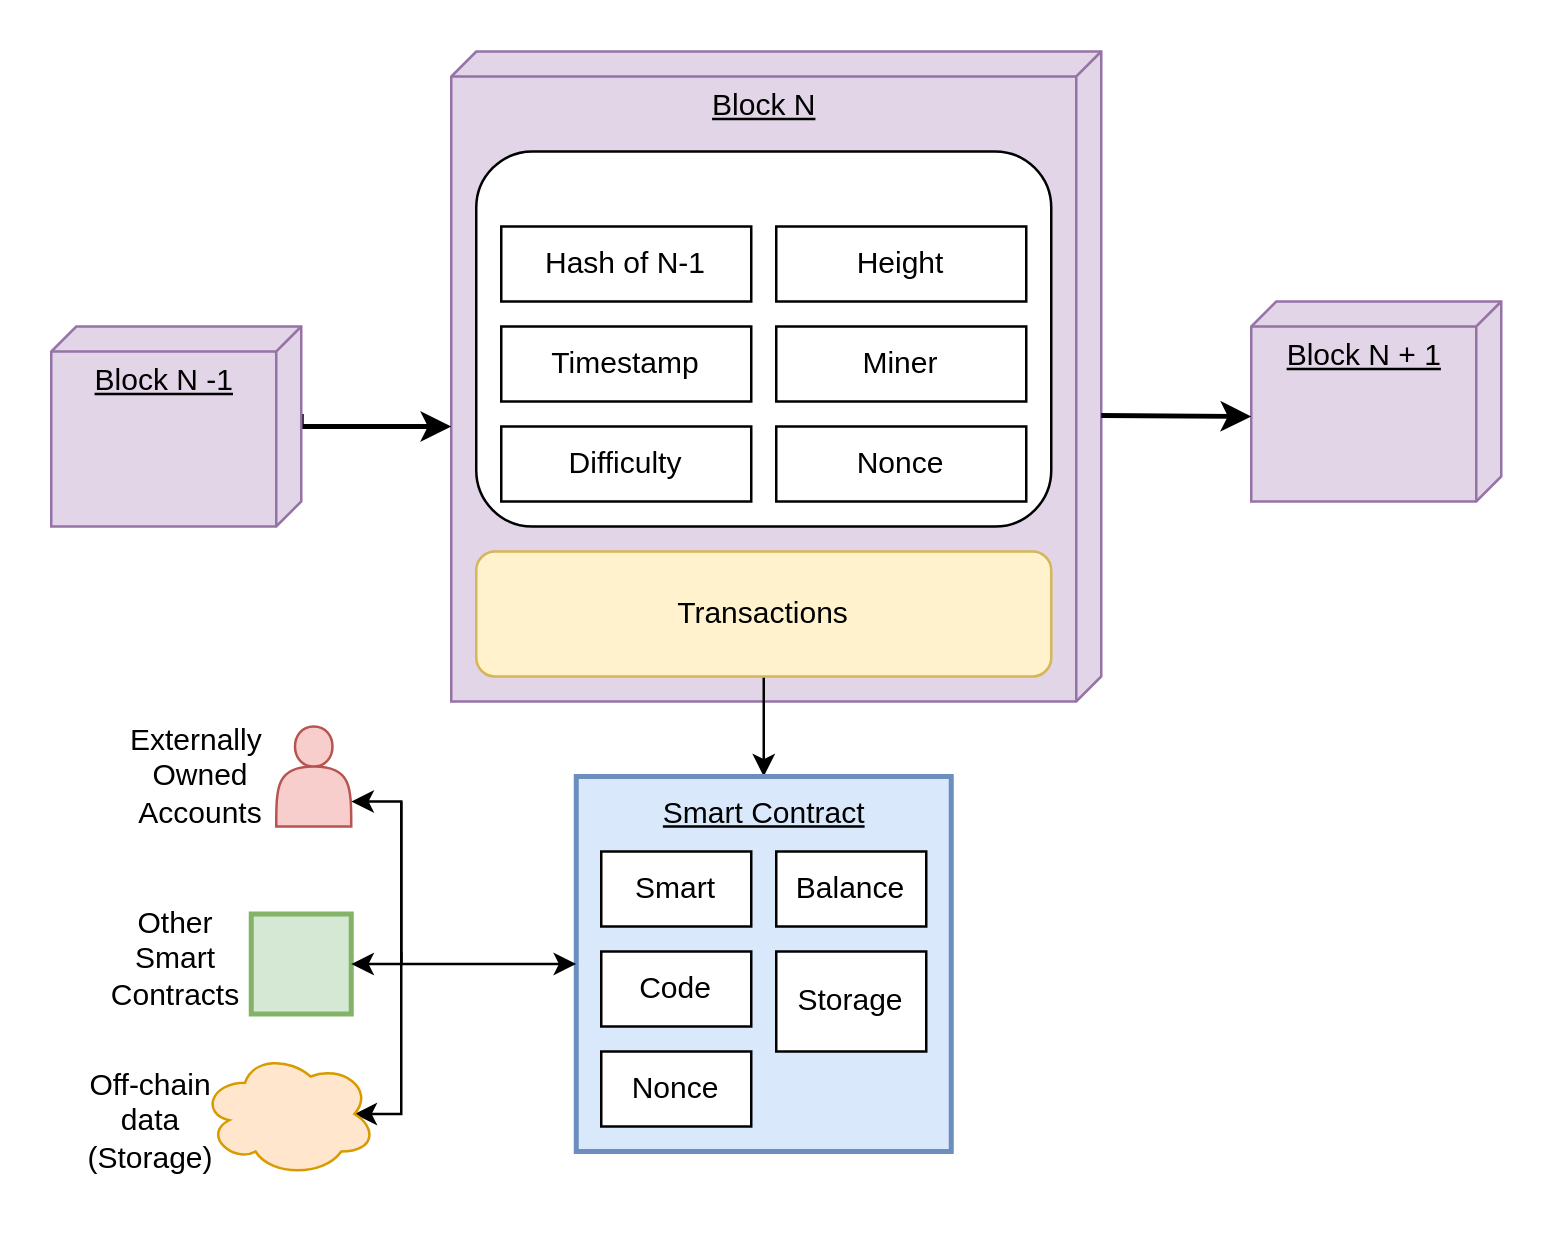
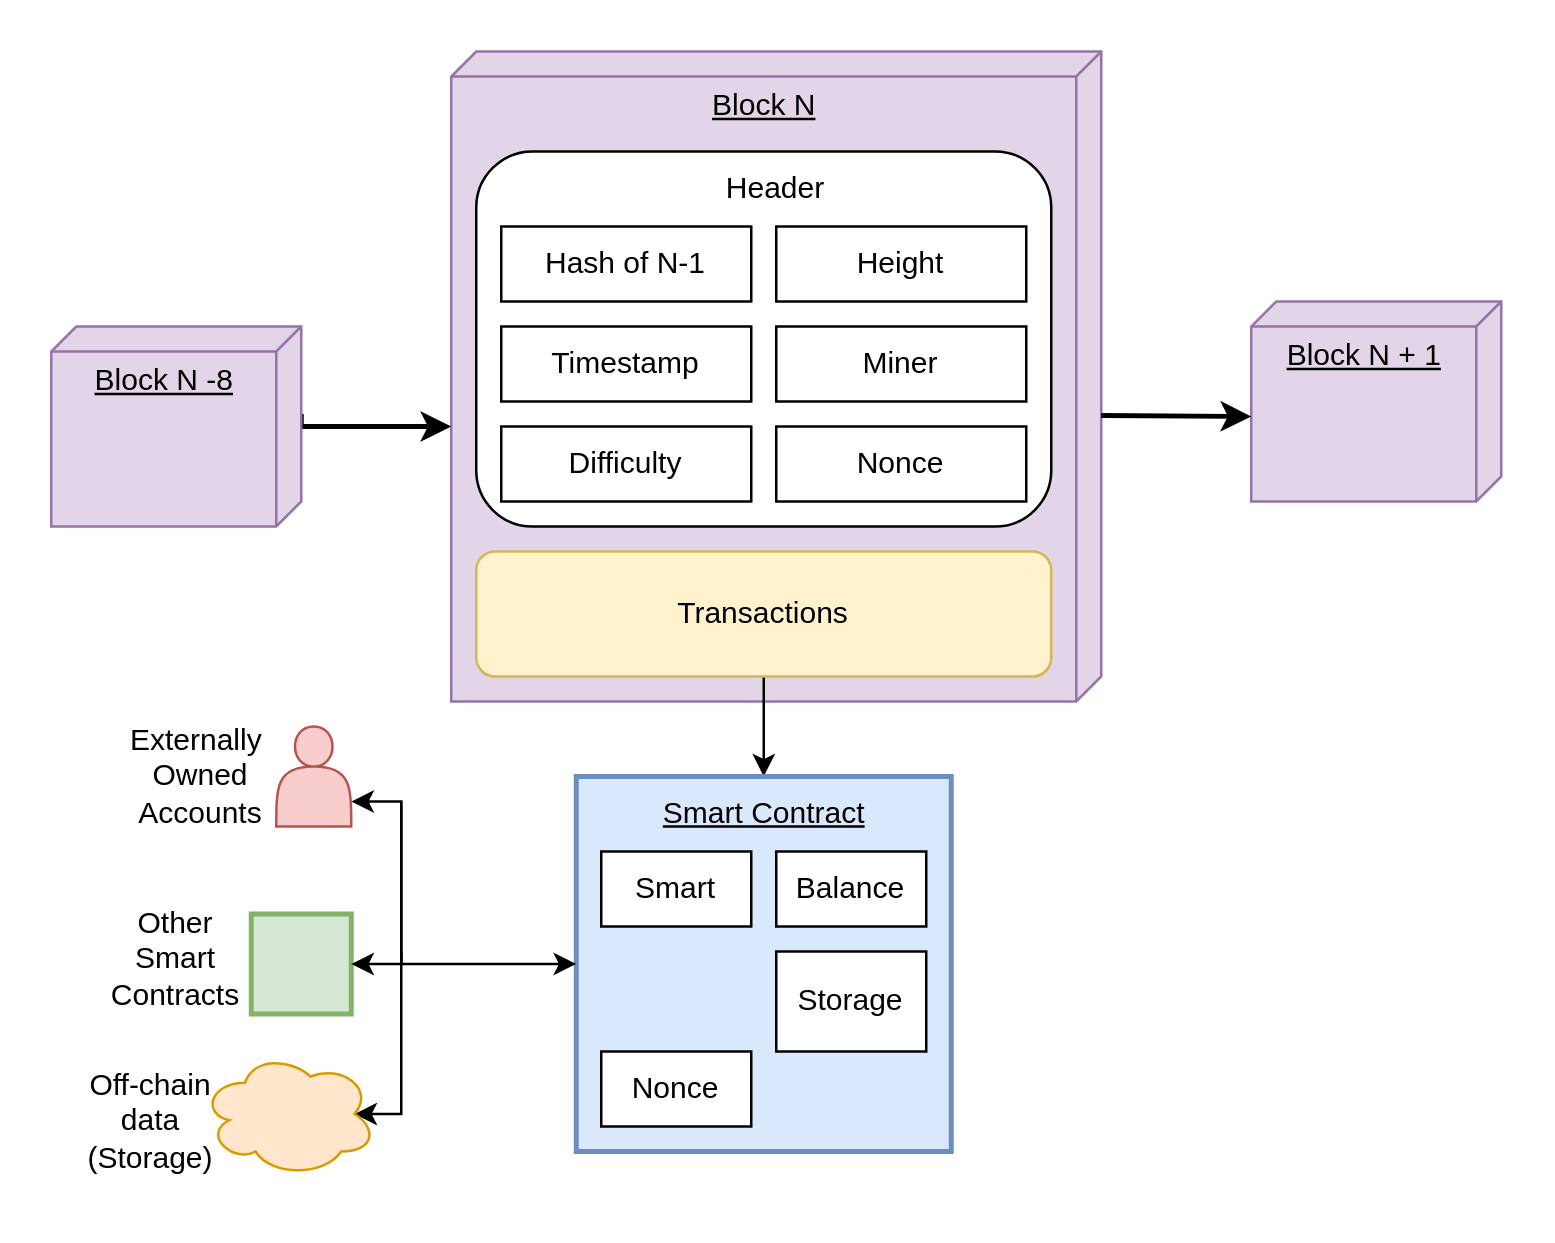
none -> (776, 189)
(165, 382) -> (165, 382)
(676, 989) -> none
